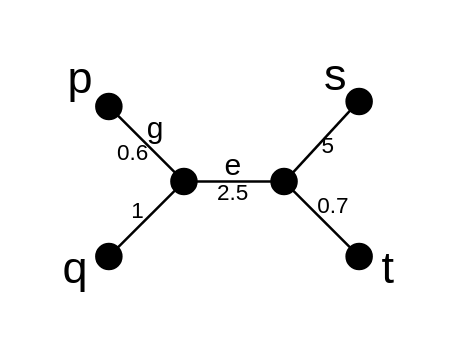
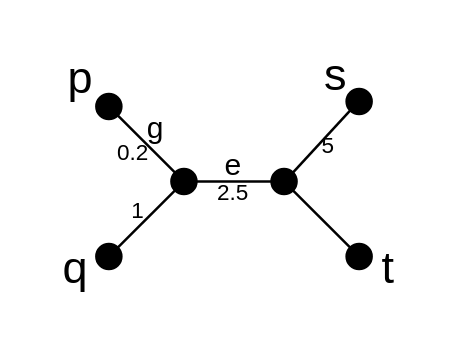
(134, 154) -> (134, 154)
(334, 206) -> none
